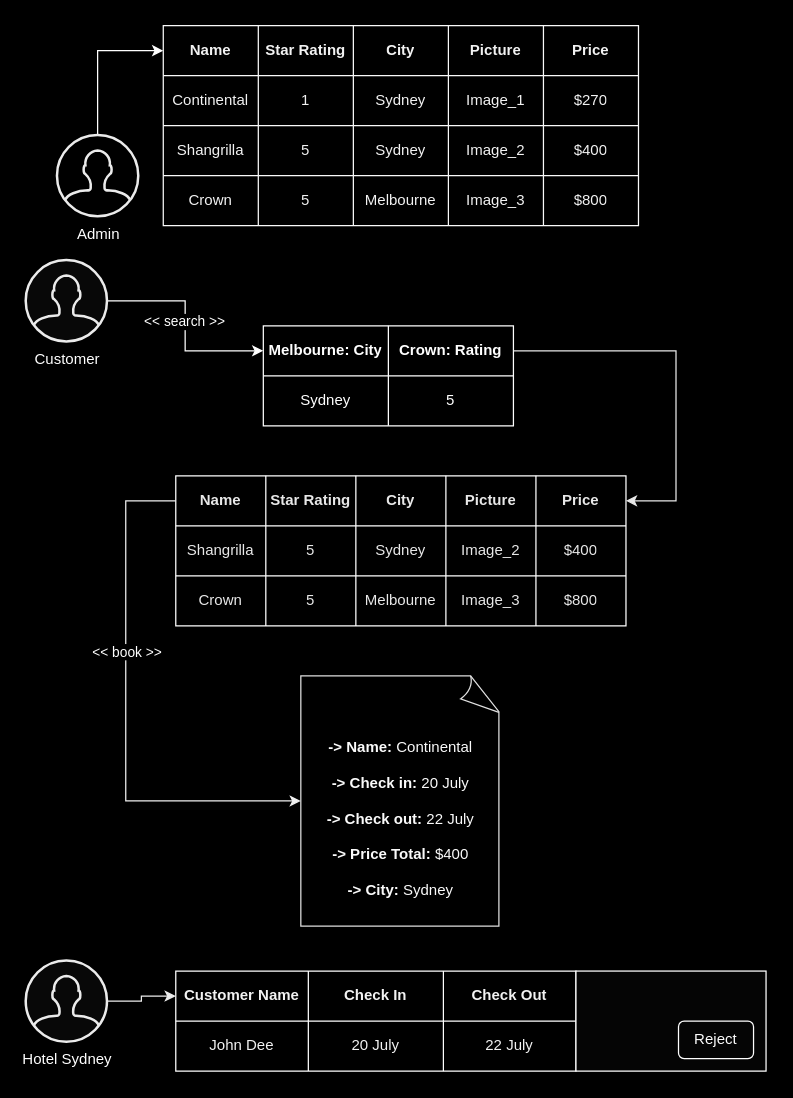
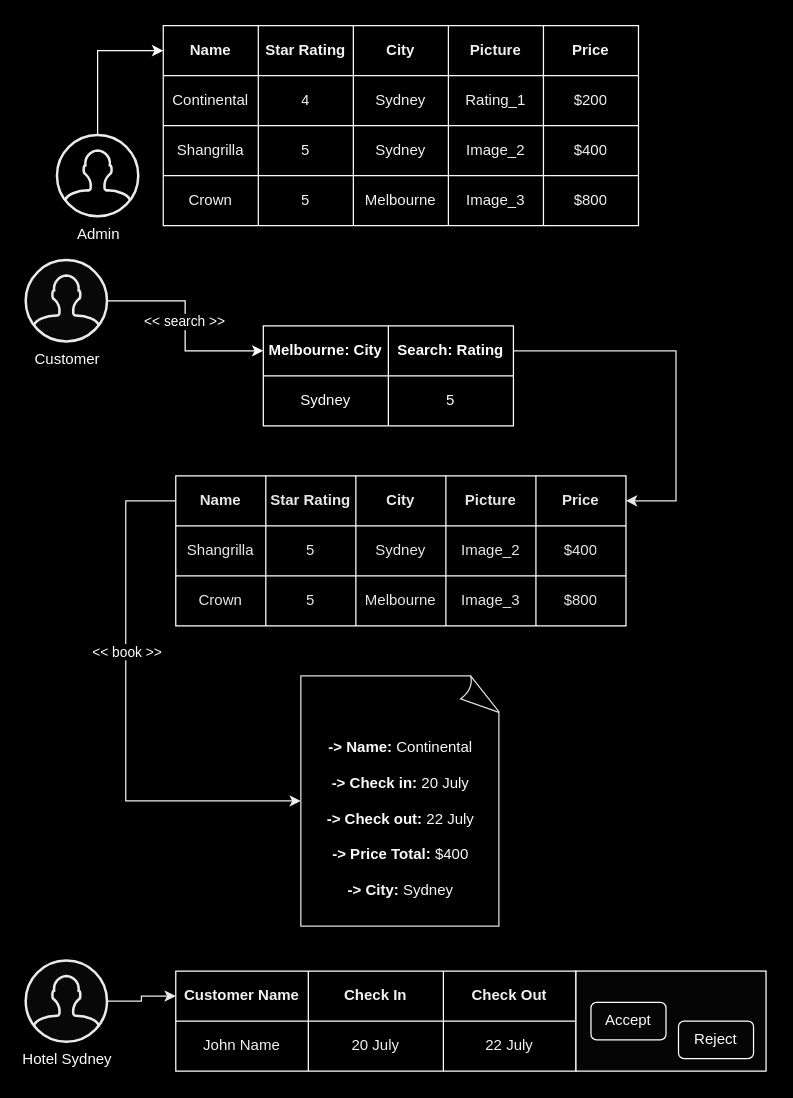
(306, 101) -> (306, 101)
(496, 101) -> (496, 101)
(591, 101) -> (591, 101)
(451, 351) -> (451, 351)
none -> (628, 1021)
(242, 1046) -> (242, 1046)
